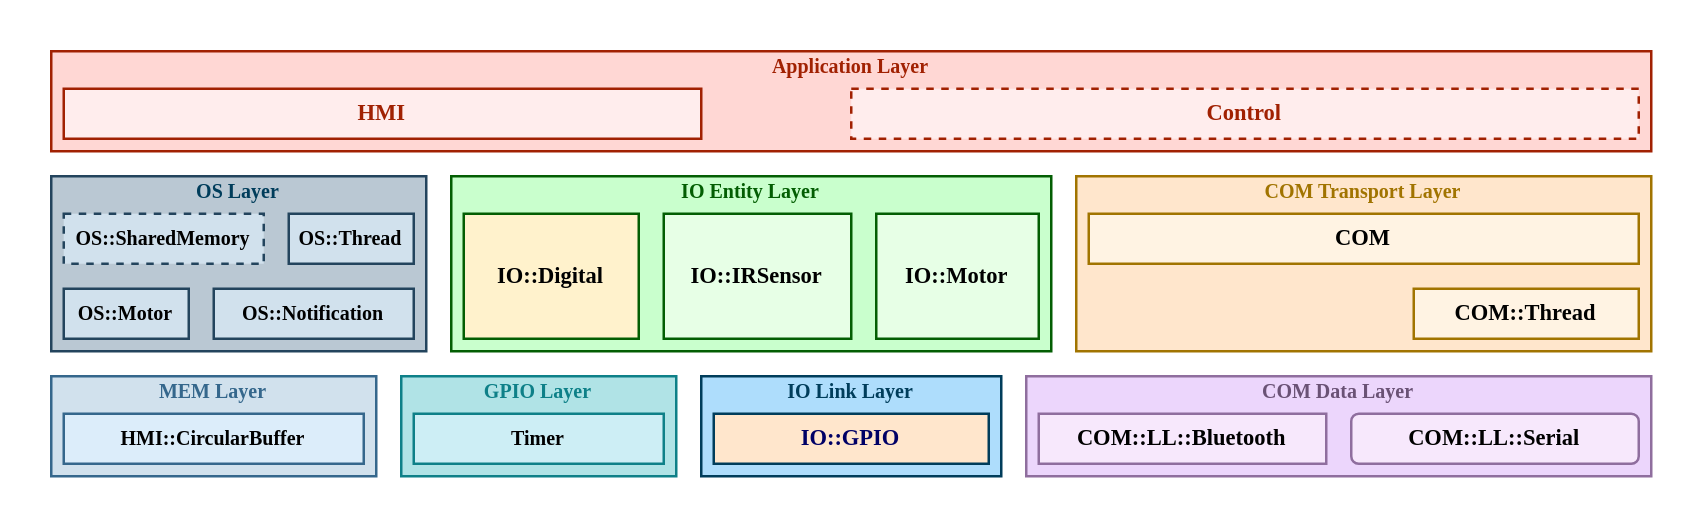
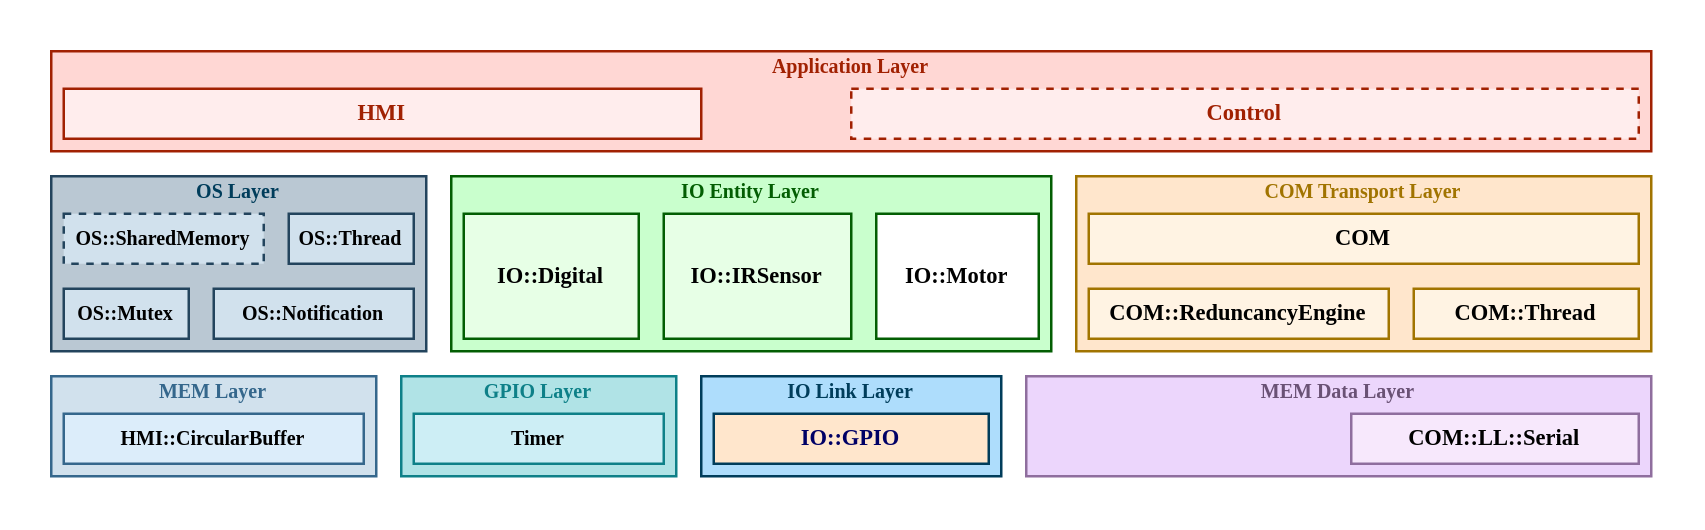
(551, 276) -> (551, 276)
(958, 276) -> (958, 276)
(126, 314) -> (126, 314)
none -> (1239, 314)
(1339, 391) -> (1339, 391)
(1183, 439) -> none
(1495, 439) -> (1495, 439)
